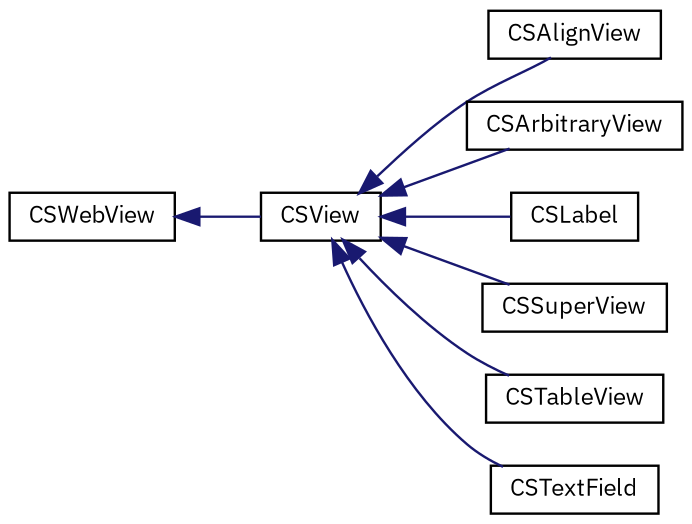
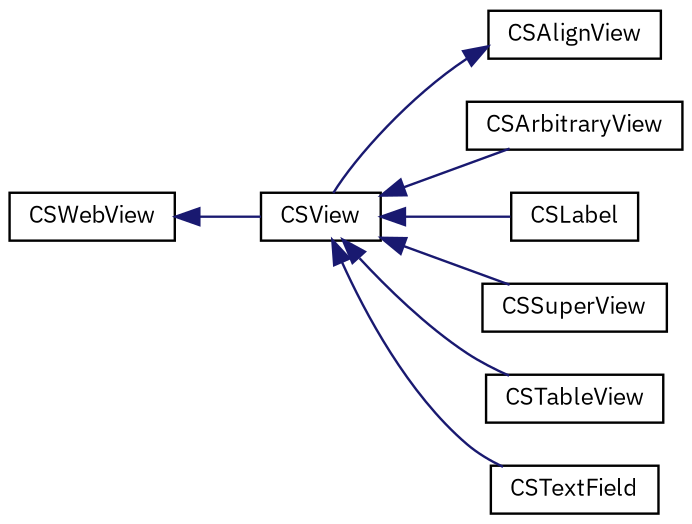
(458, 108) -> (394, 119)
